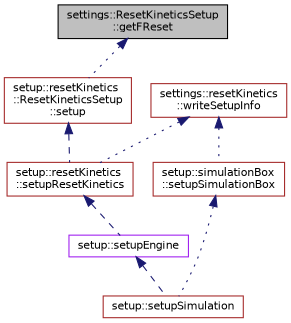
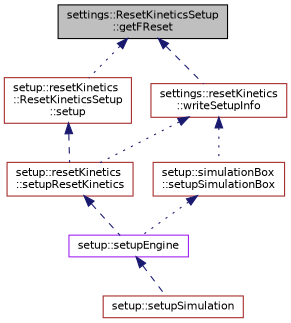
none -> (185, 65)
(200, 253) -> (165, 219)
